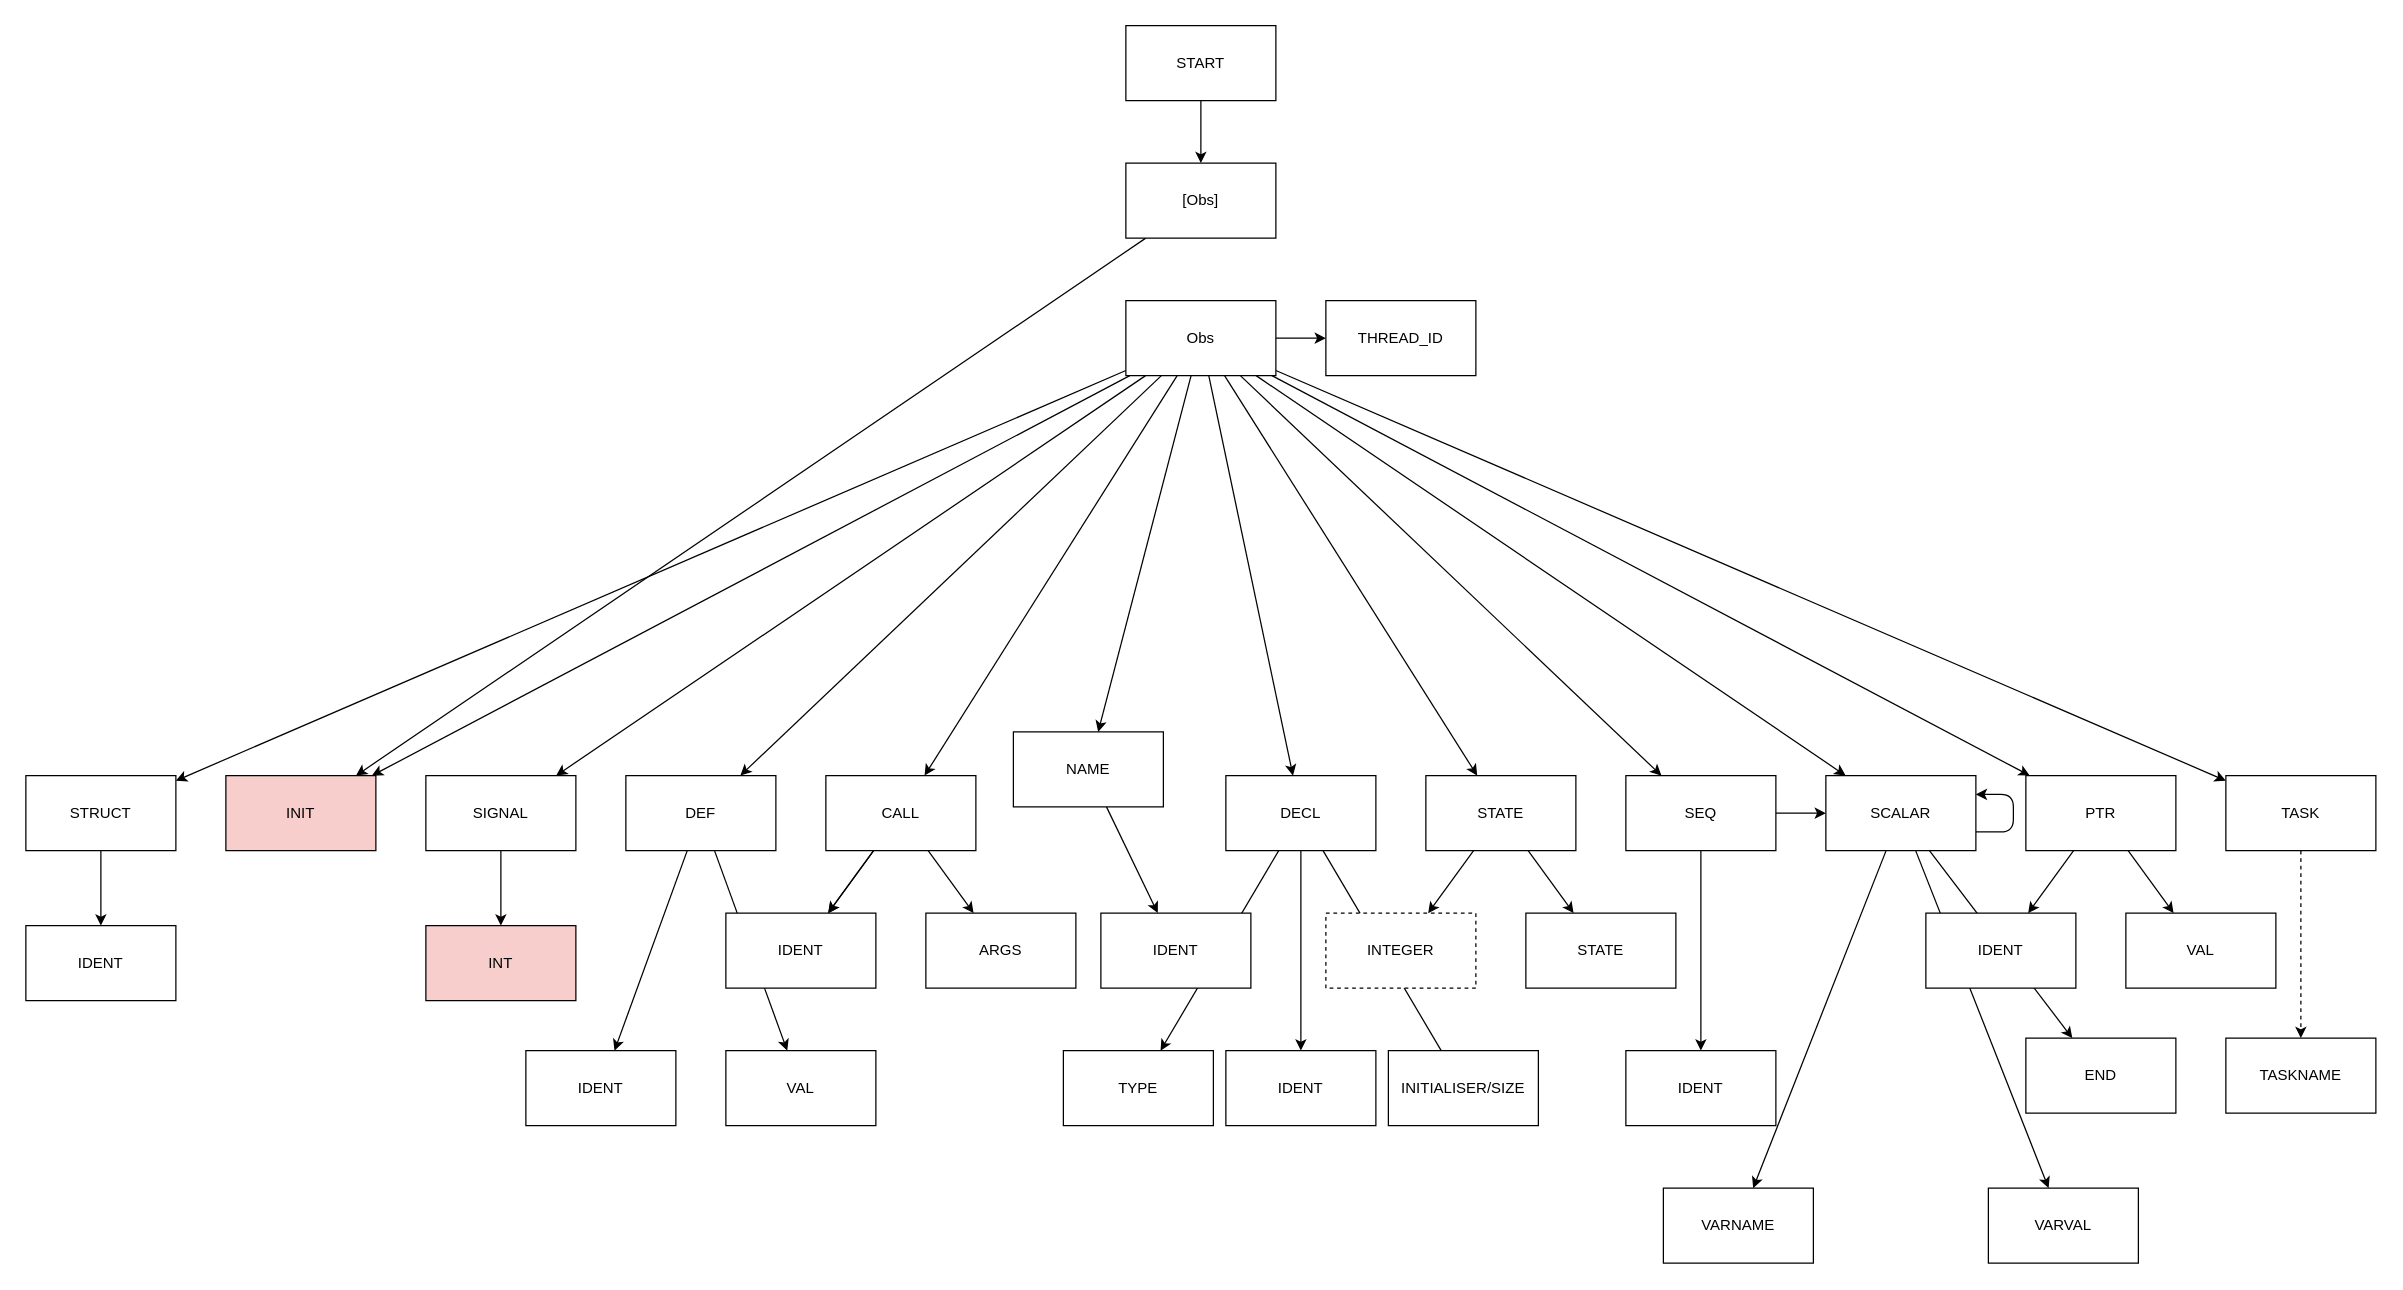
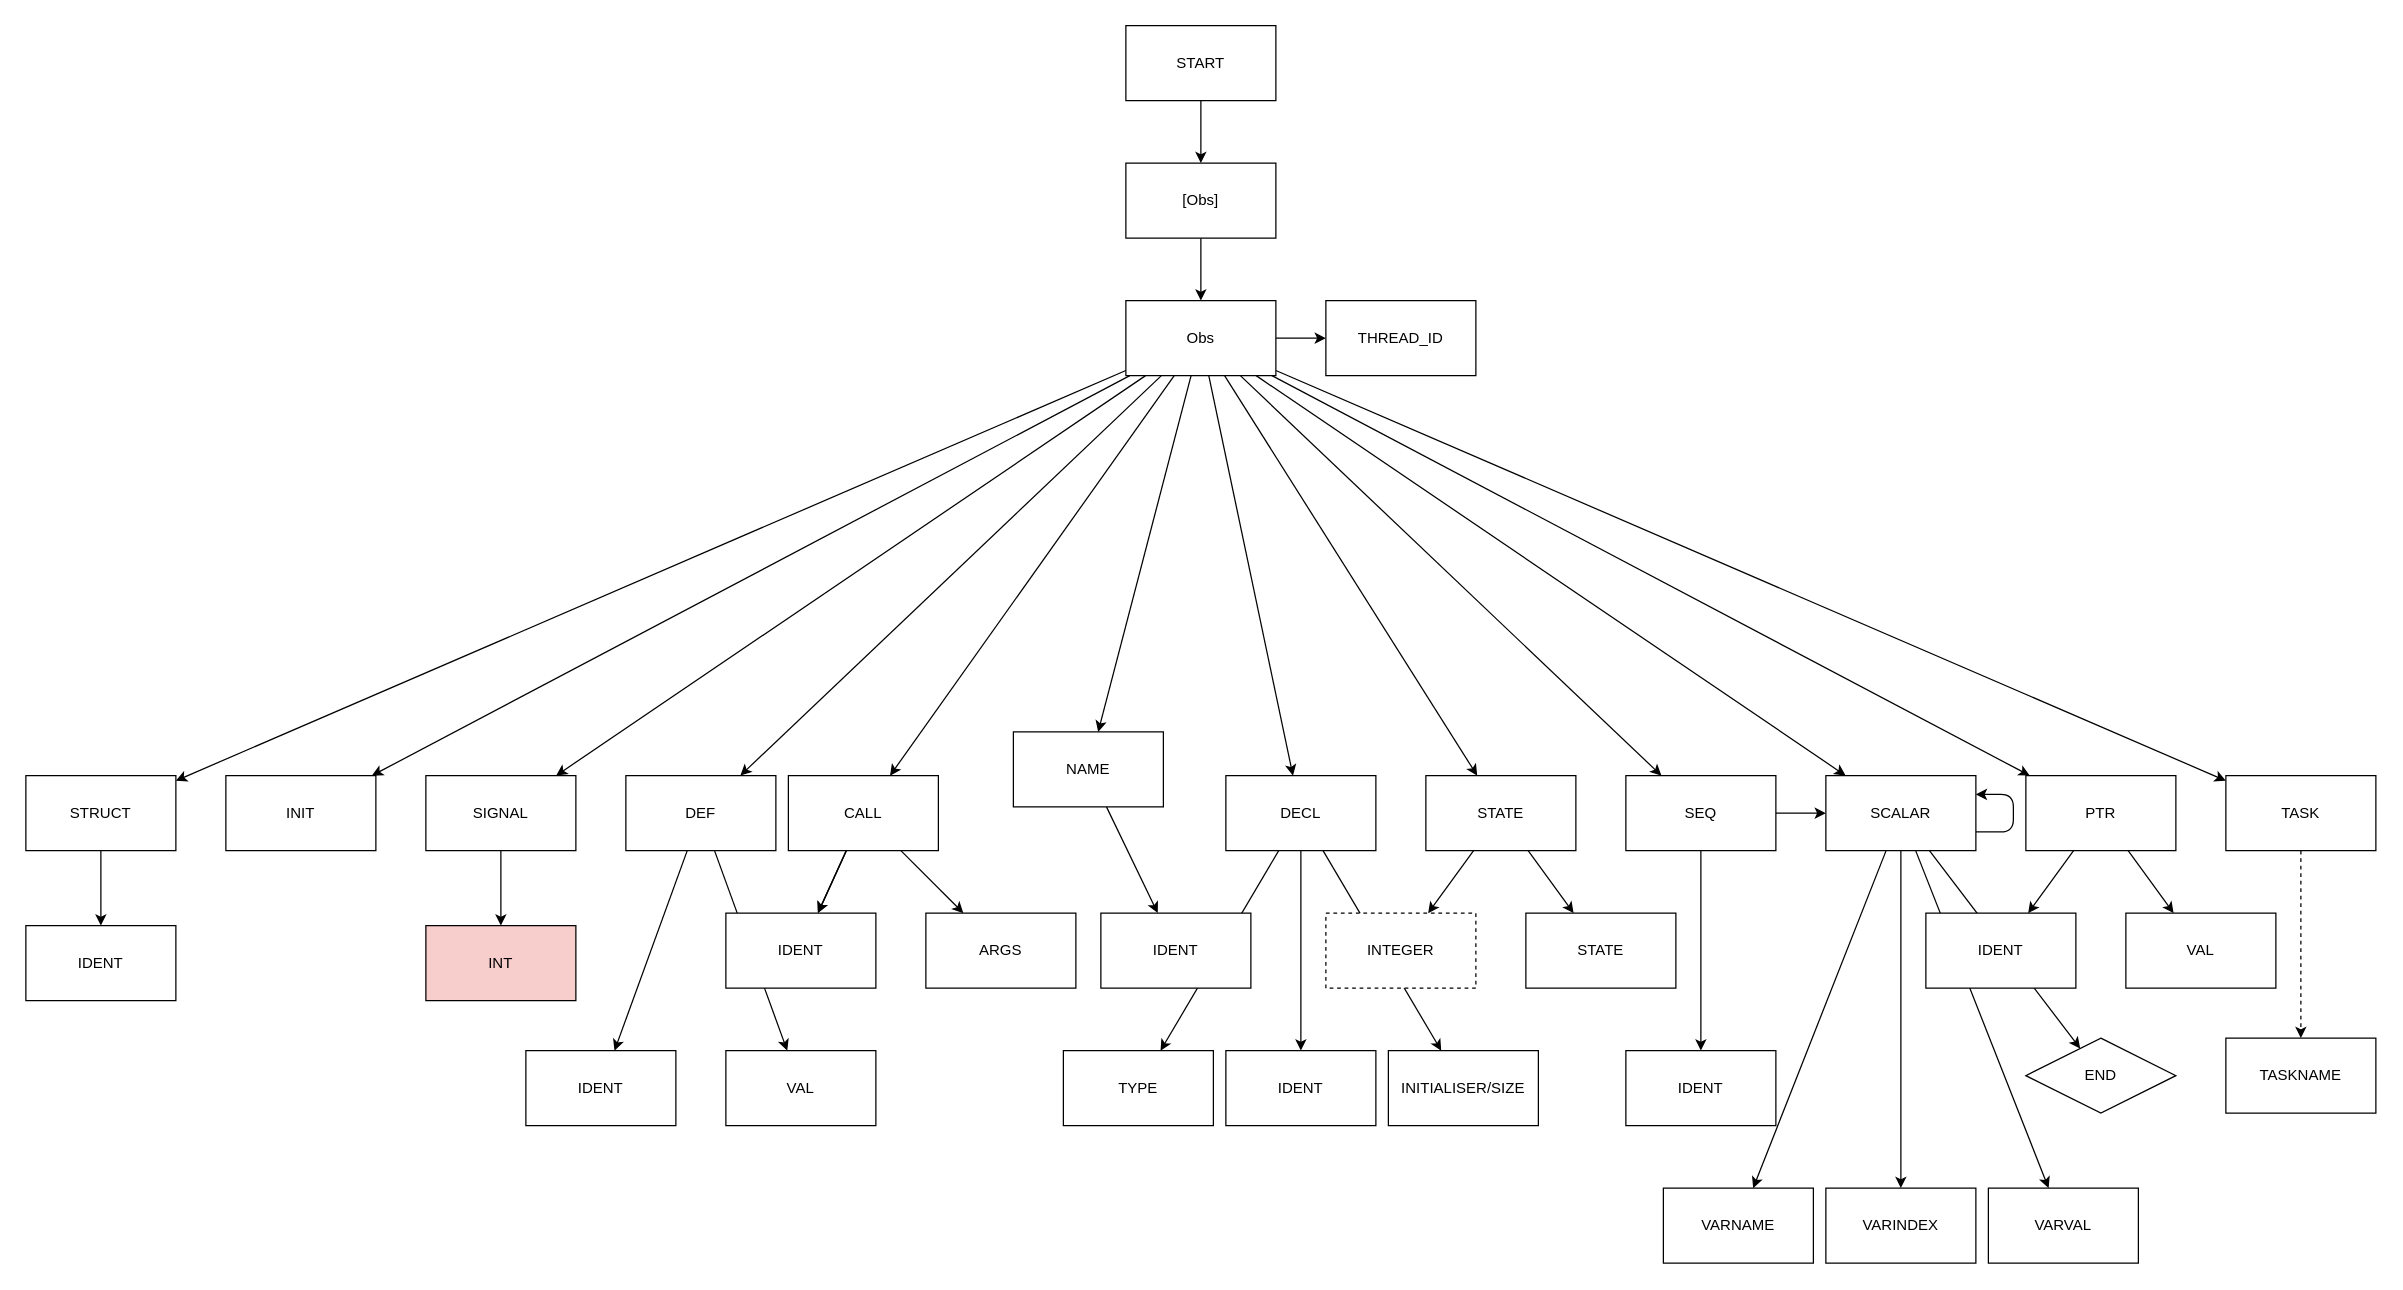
(903, 403) -> (1201, 265)
(301, 813) -> (301, 813)
(901, 813) -> (863, 813)
none -> (1901, 1015)
(1437, 1045) -> (1436, 1042)
(2101, 1076) -> (2101, 1076)
none -> (1901, 1226)
